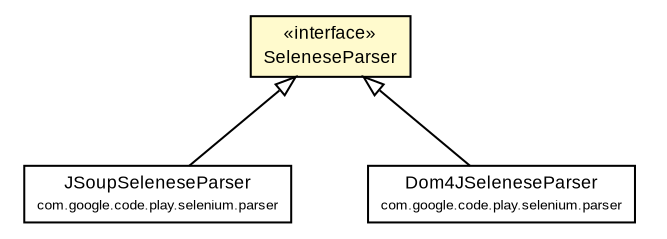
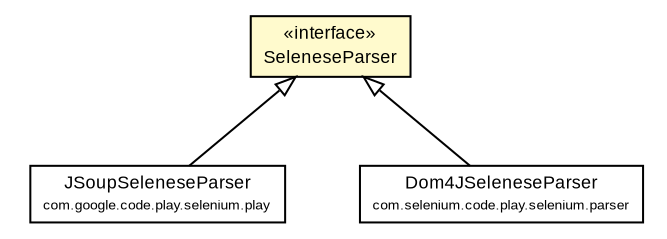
(158, 205) -> (158, 205)
(502, 205) -> (502, 205)
